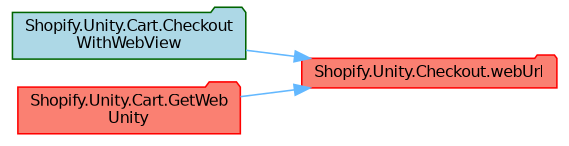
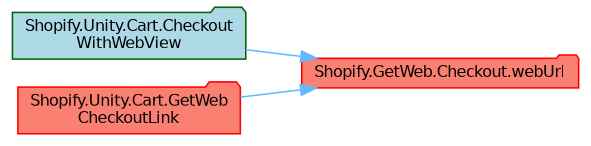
(429, 73) -> (440, 73)
(129, 110) -> (129, 110)
